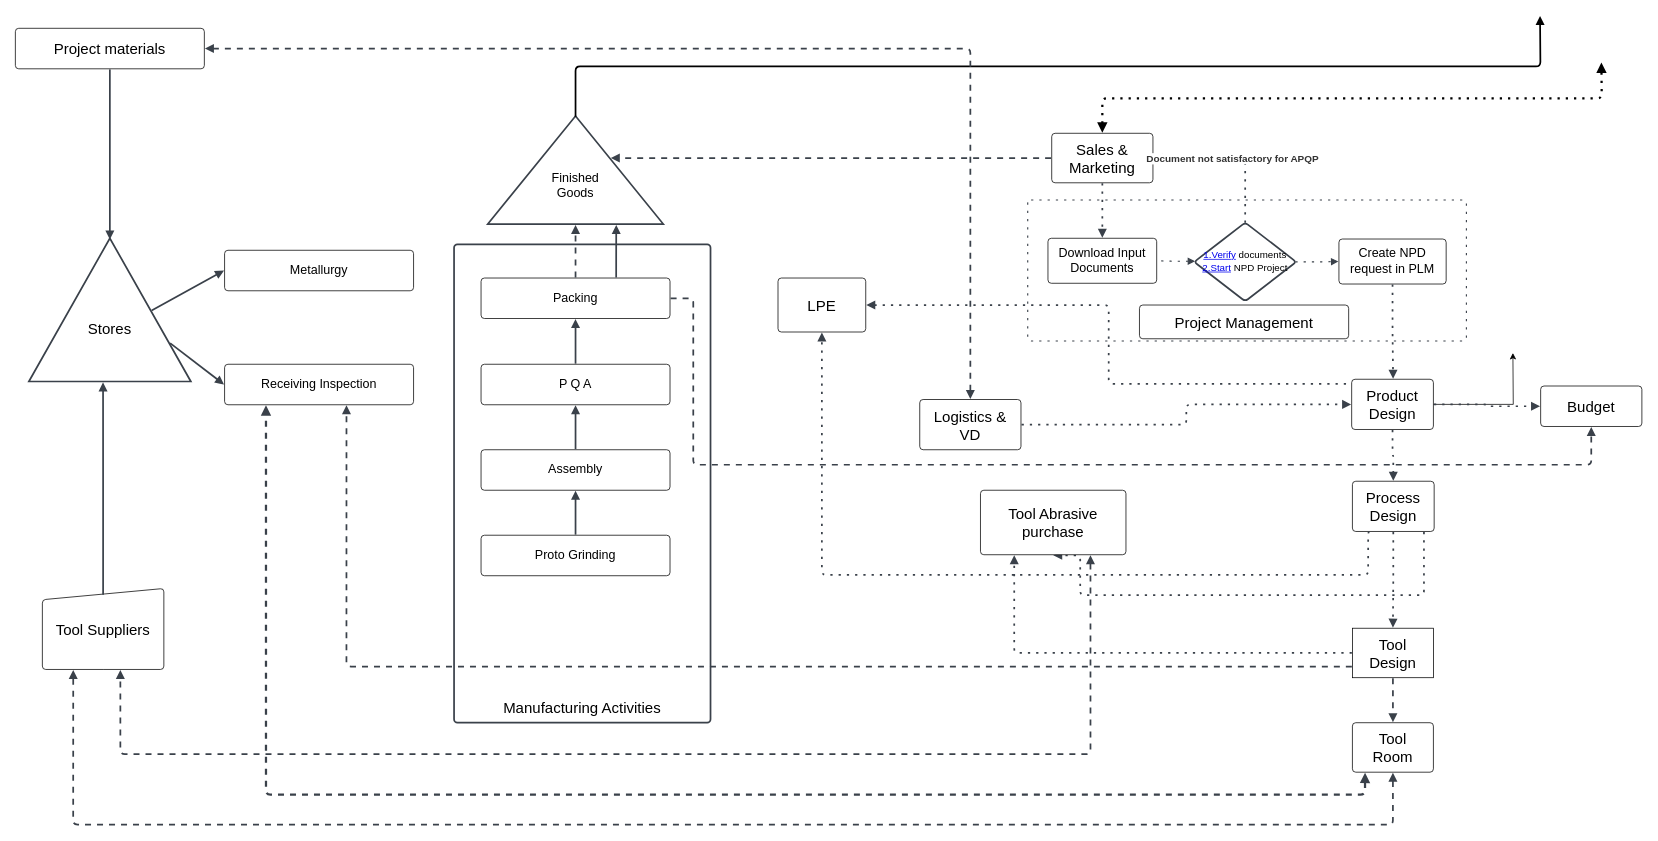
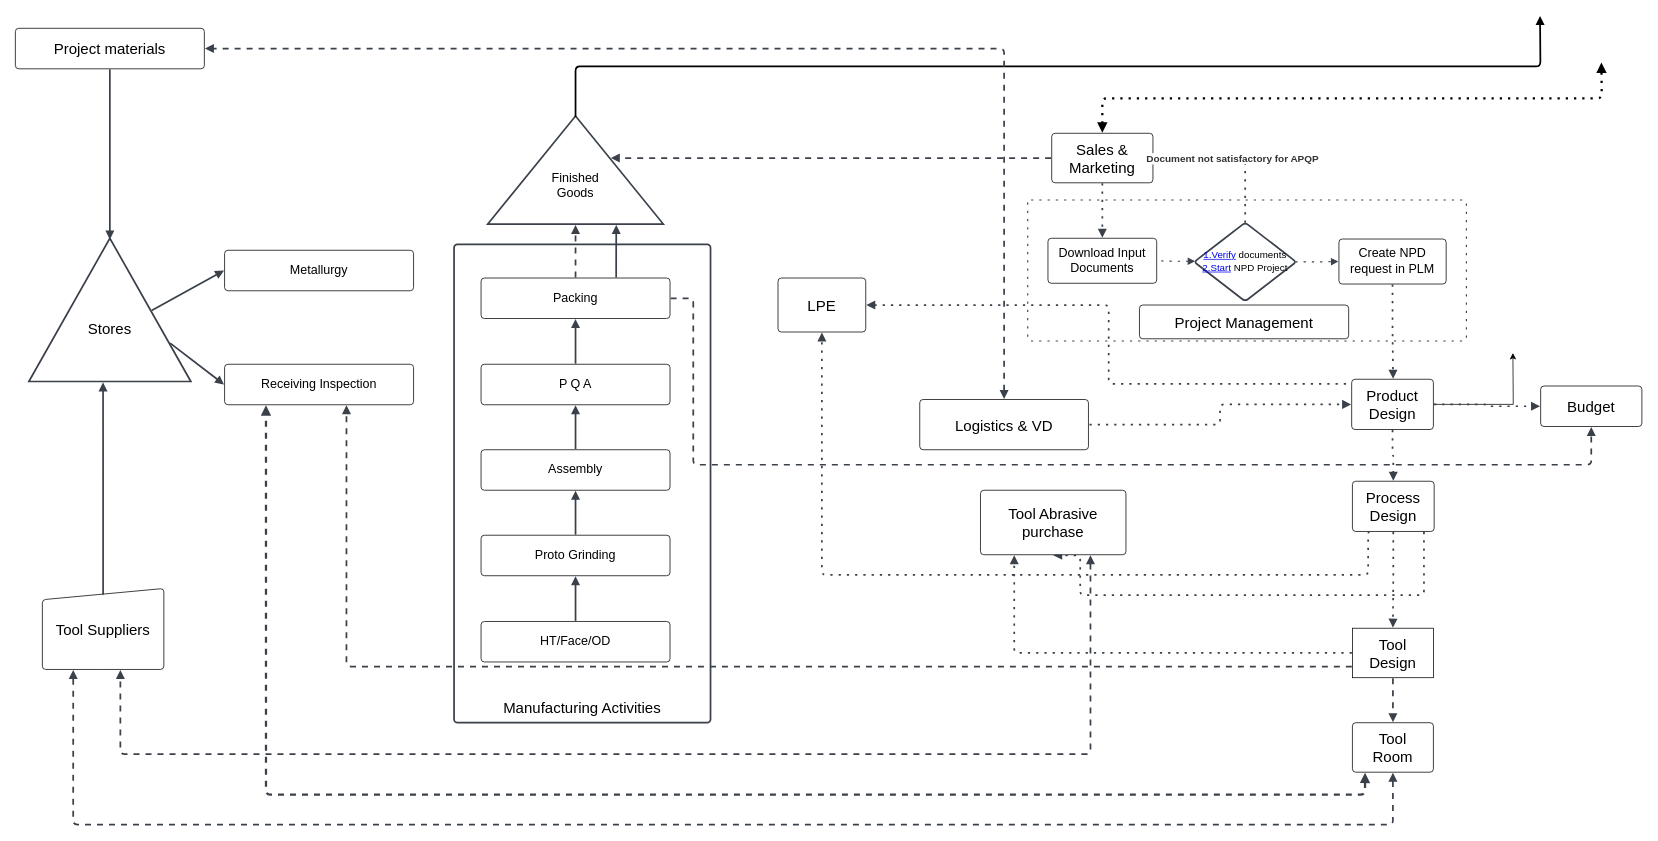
(971, 425) -> (1004, 425)
none -> (576, 603)
none -> (576, 642)
